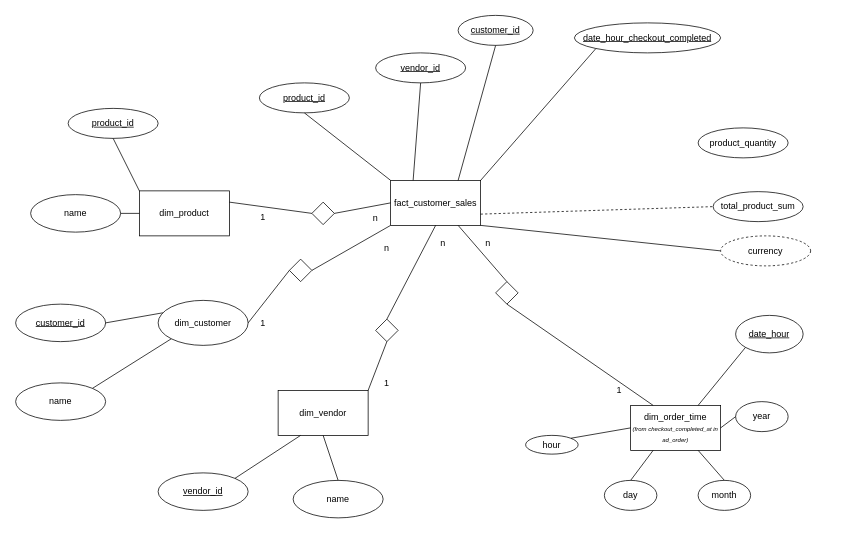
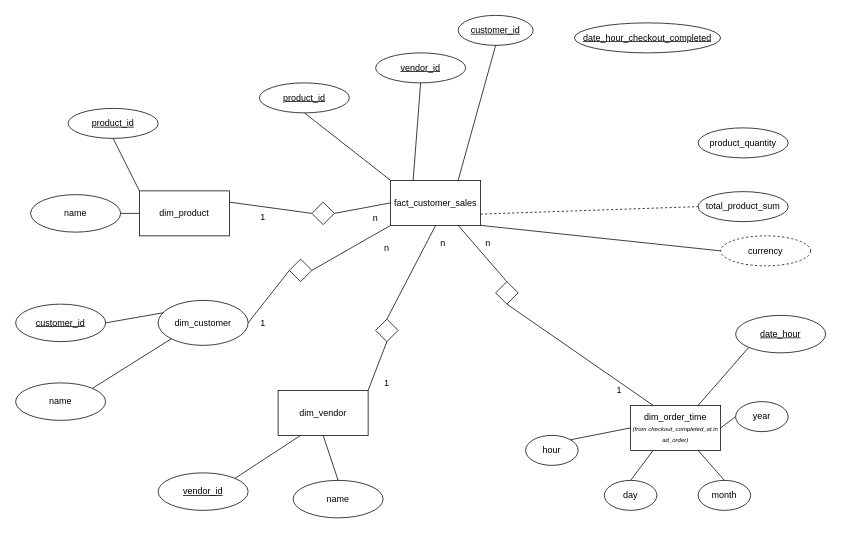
(538, 115) -> none
(758, 207) -> (743, 207)
(769, 334) -> (780, 334)
(552, 445) -> (552, 450)
